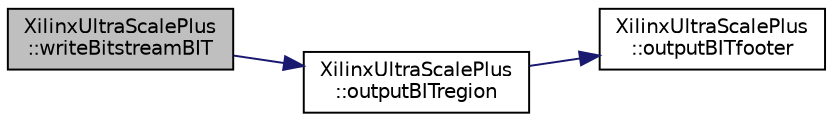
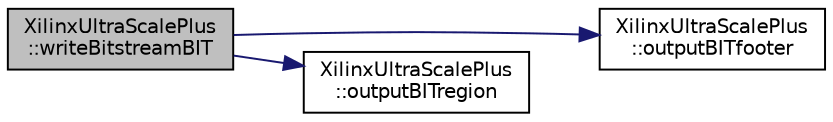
(555, 62) -> (407, 32)
